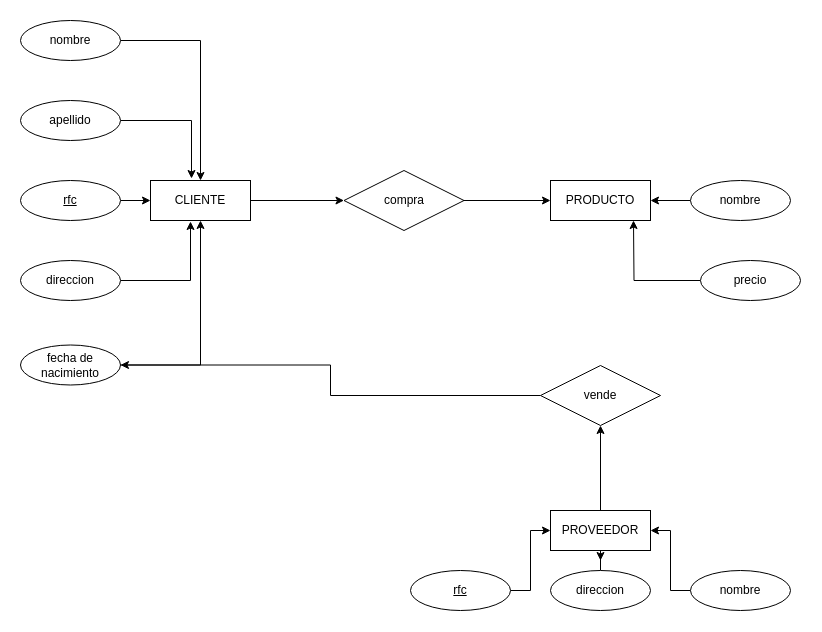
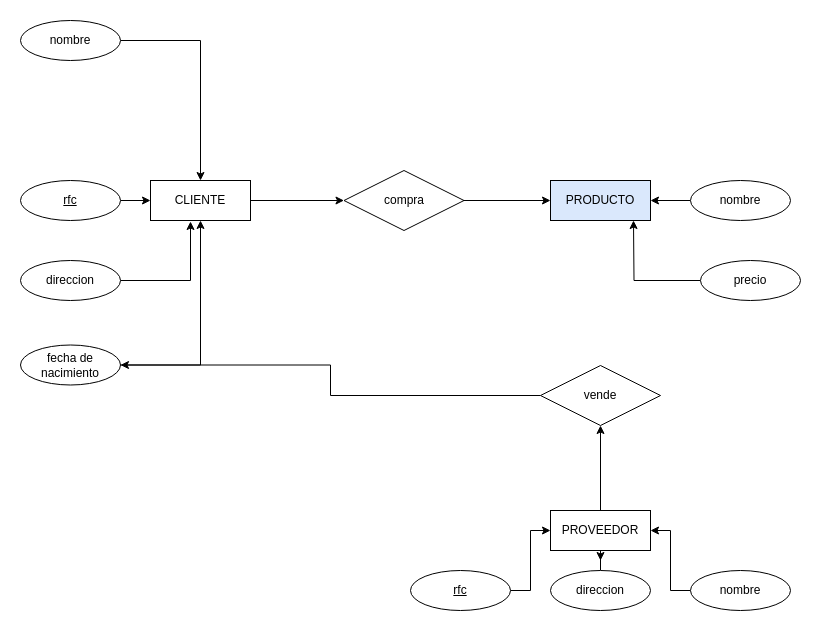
(71, 121) -> none
(182, 121) -> none
(601, 201) -> (601, 201)
